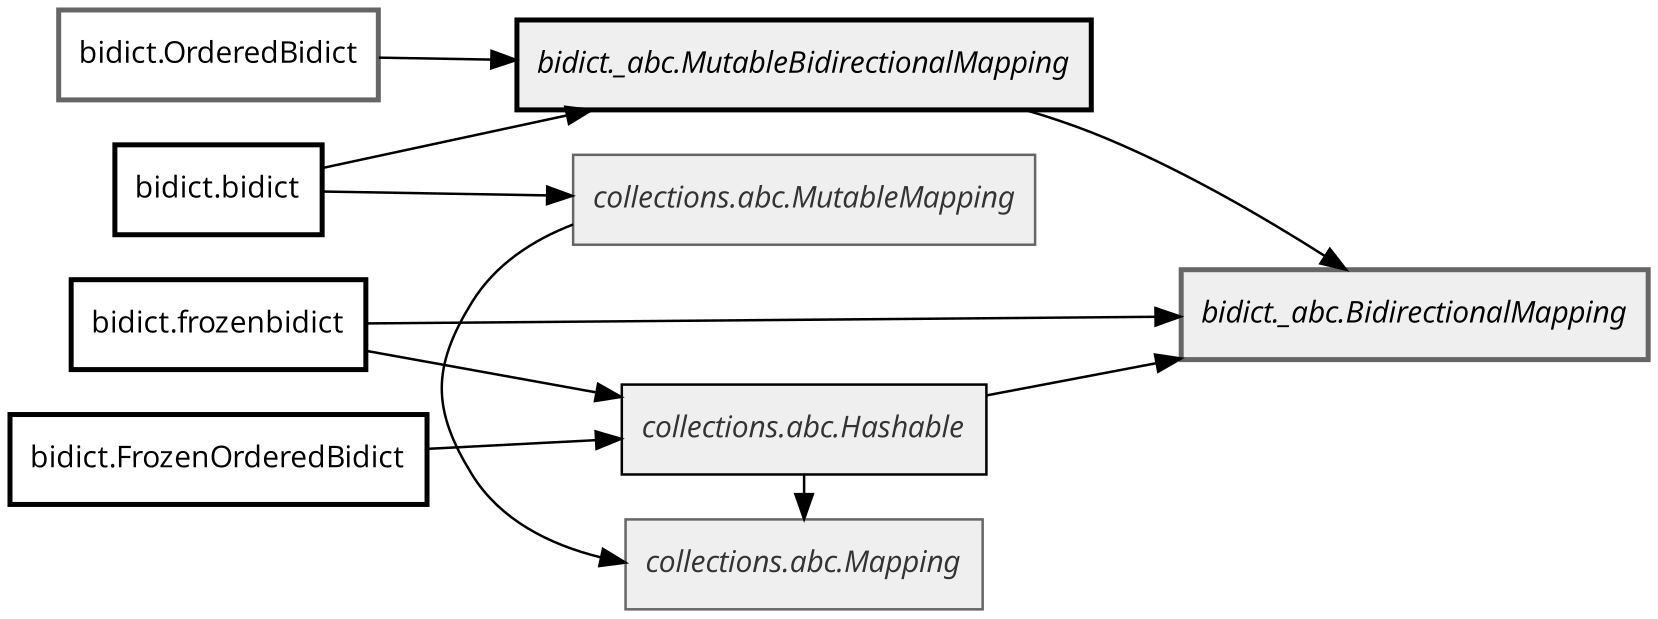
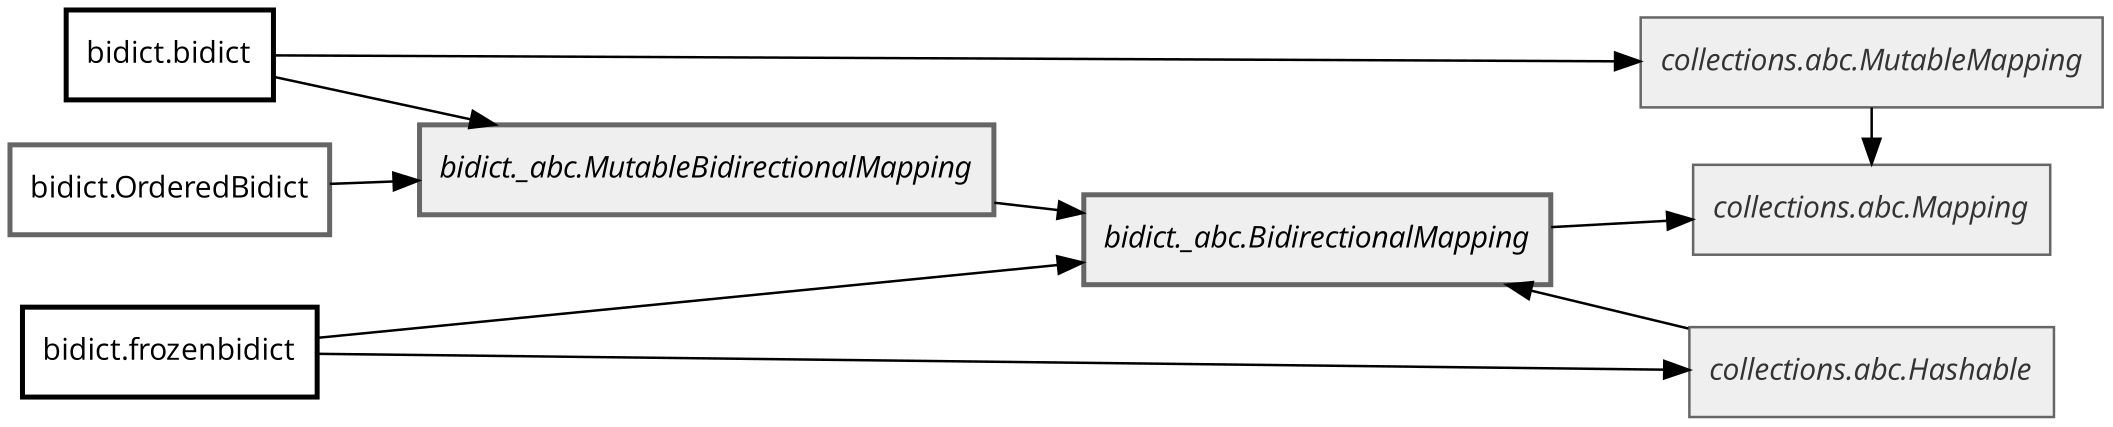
(804, 65) -> (707, 170)
(804, 430) -> (1872, 372)
(219, 459) -> none
(804, 484) -> (1609, 224)
